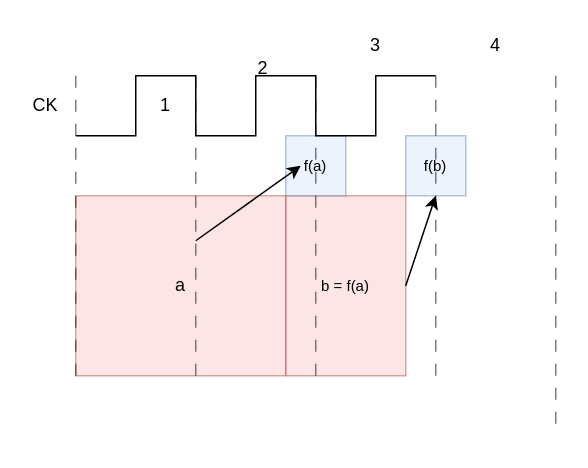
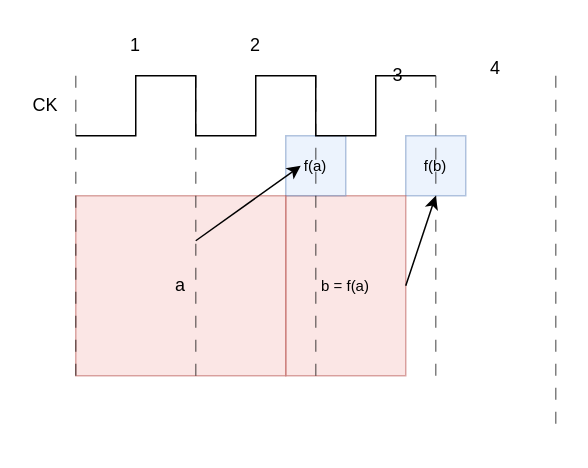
(376, 46) -> (398, 76)
(496, 46) -> (496, 68)
(263, 68) -> (256, 46)
(166, 106) -> (136, 46)
